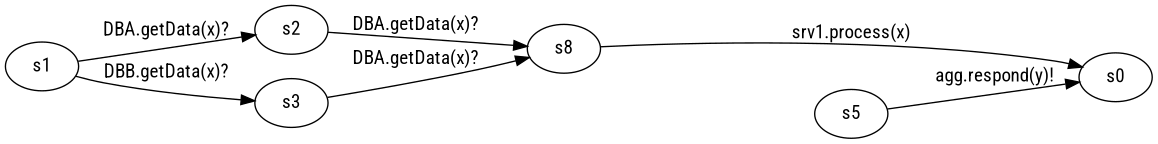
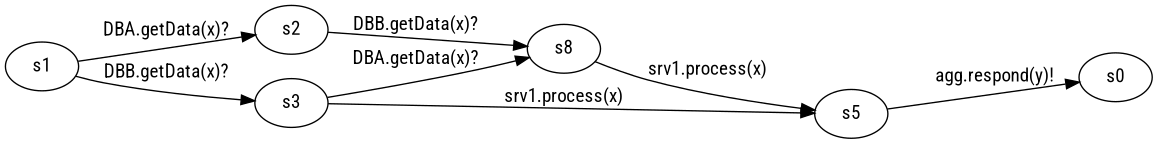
(416, 25) -> (416, 25)
(835, 44) -> (697, 91)
none -> (564, 108)
